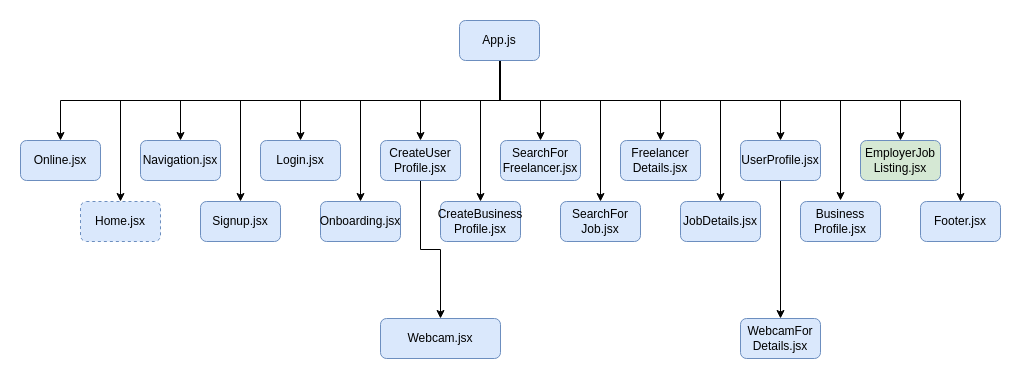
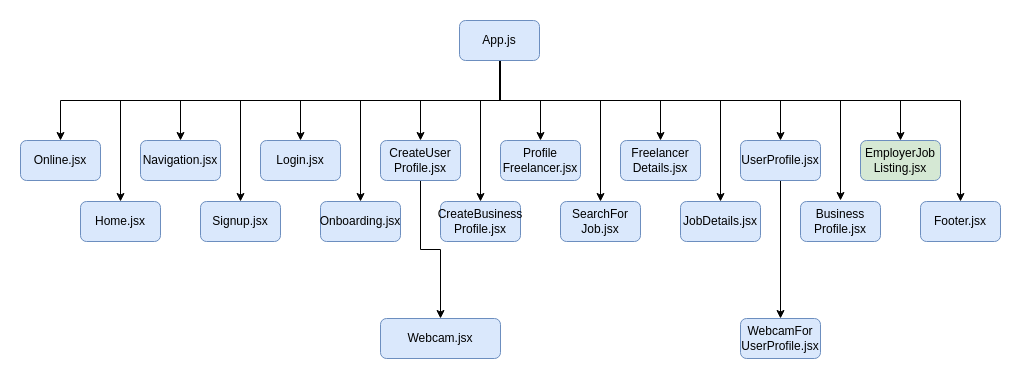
(541, 161) -> (541, 161)
(121, 222) -> (121, 222)
(781, 339) -> (781, 339)
